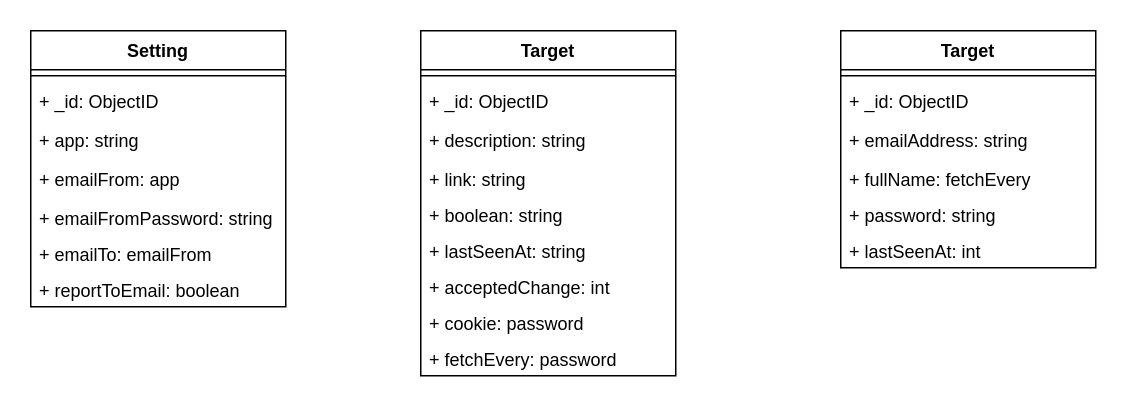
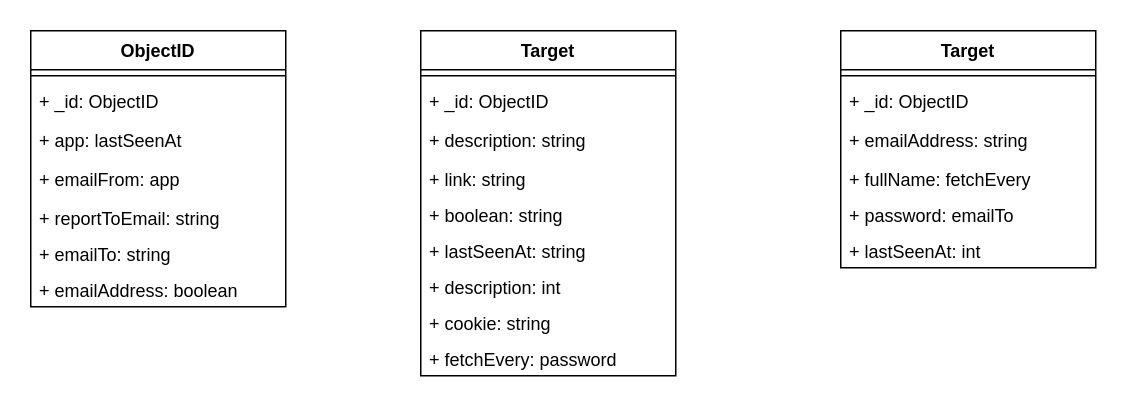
(158, 51) -> (158, 51)
(95, 141) -> (115, 141)
(930, 216) -> (933, 216)
(161, 219) -> (141, 219)
(123, 255) -> (111, 255)
(525, 288) -> (506, 288)
(146, 291) -> (141, 291)
(510, 324) -> (498, 324)
